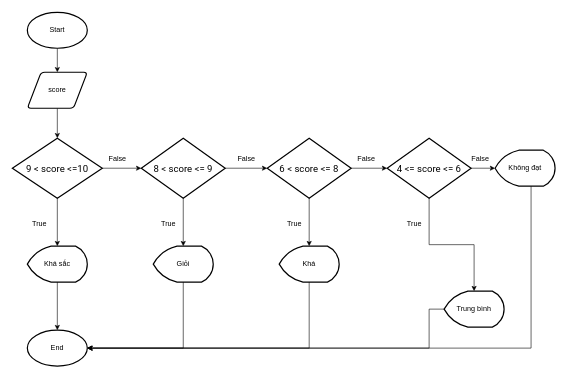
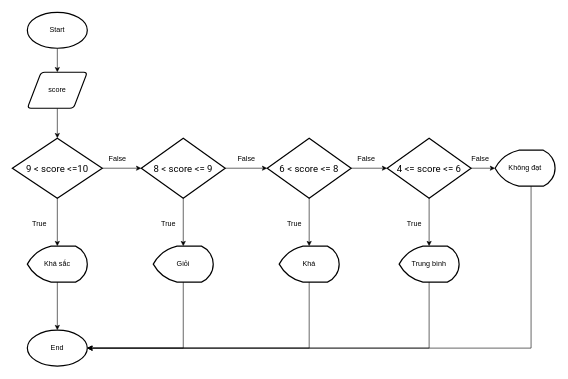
(474, 309) -> (429, 264)
